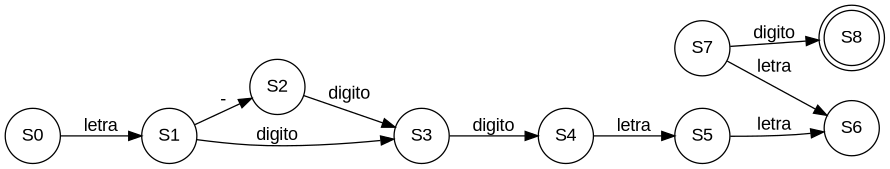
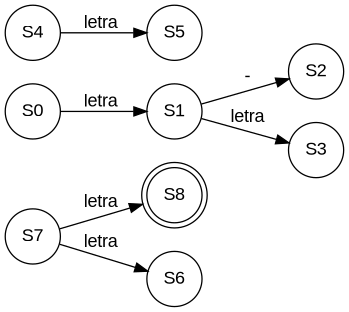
(774, 33) -> (101, 202)
(343, 109) -> none
(277, 135) -> (248, 117)
(487, 136) -> none
(771, 136) -> none
